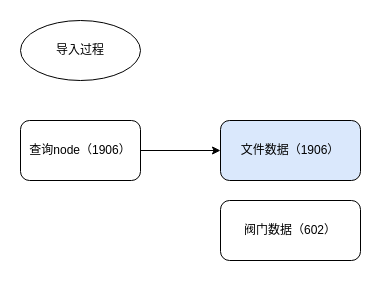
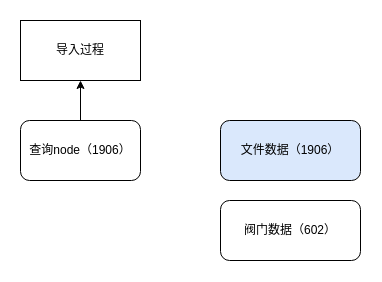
(81, 51) -> (81, 51)
(177, 151) -> (81, 104)
